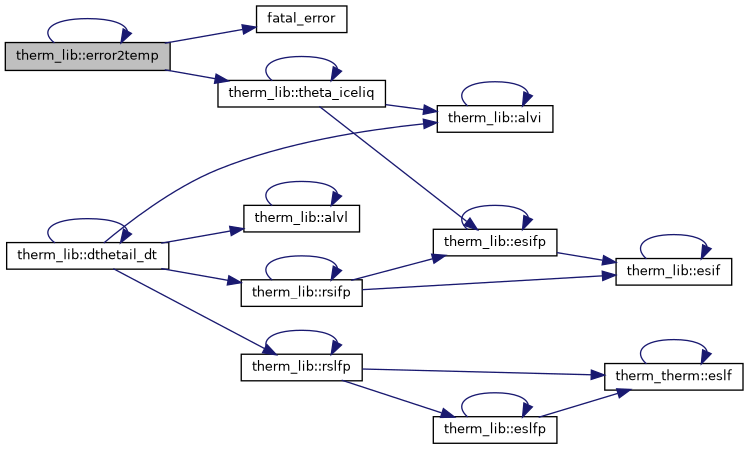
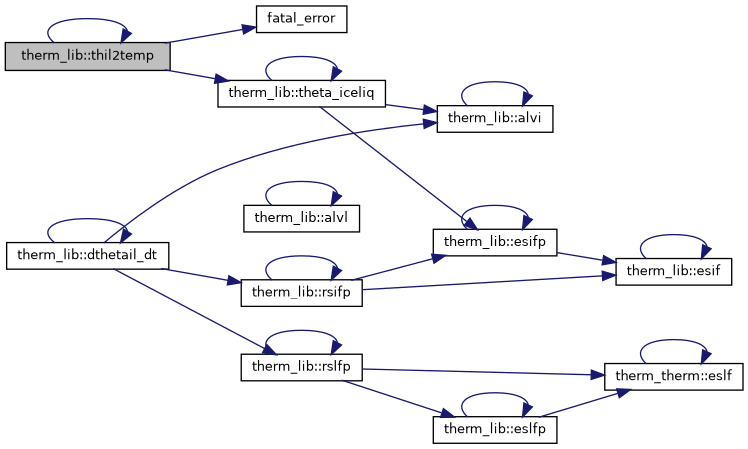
(88, 56) -> (88, 56)
(196, 237) -> none
